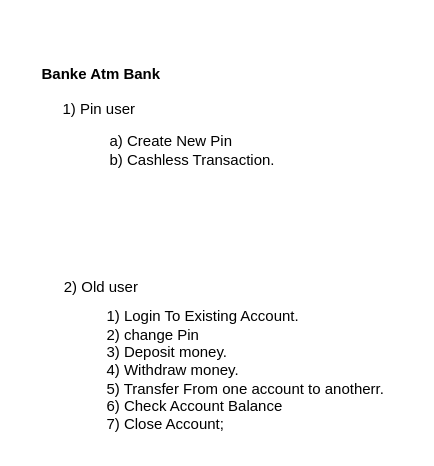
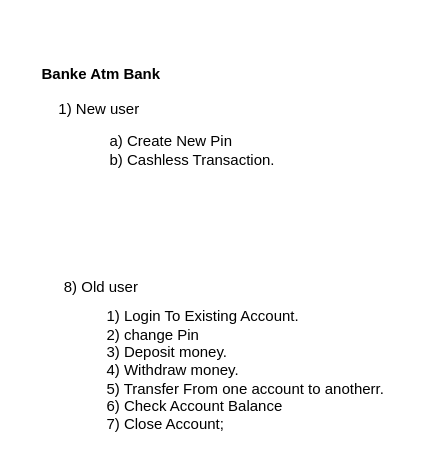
(101, 109) -> (101, 109)
(101, 288) -> (101, 288)
